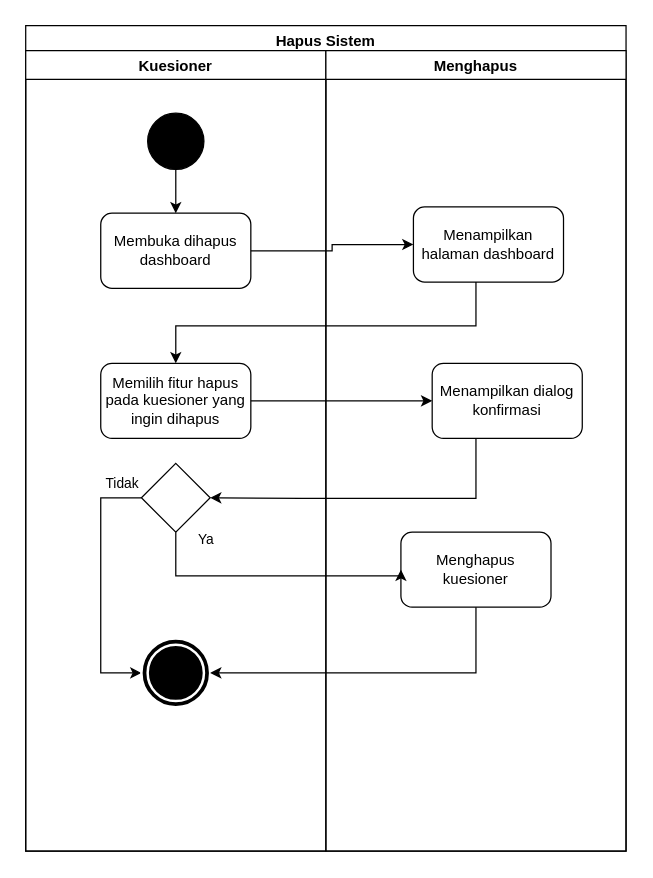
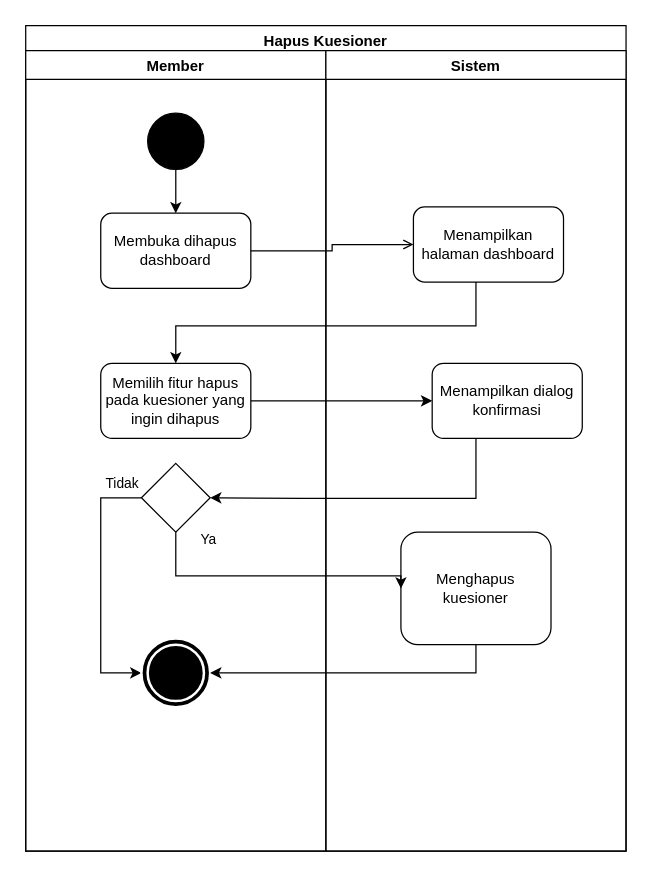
(325, 41) -> (325, 41)
(175, 66) -> (175, 66)
(475, 66) -> (475, 66)
(403, 244) -> (406, 244)
(476, 569) -> (476, 588)
